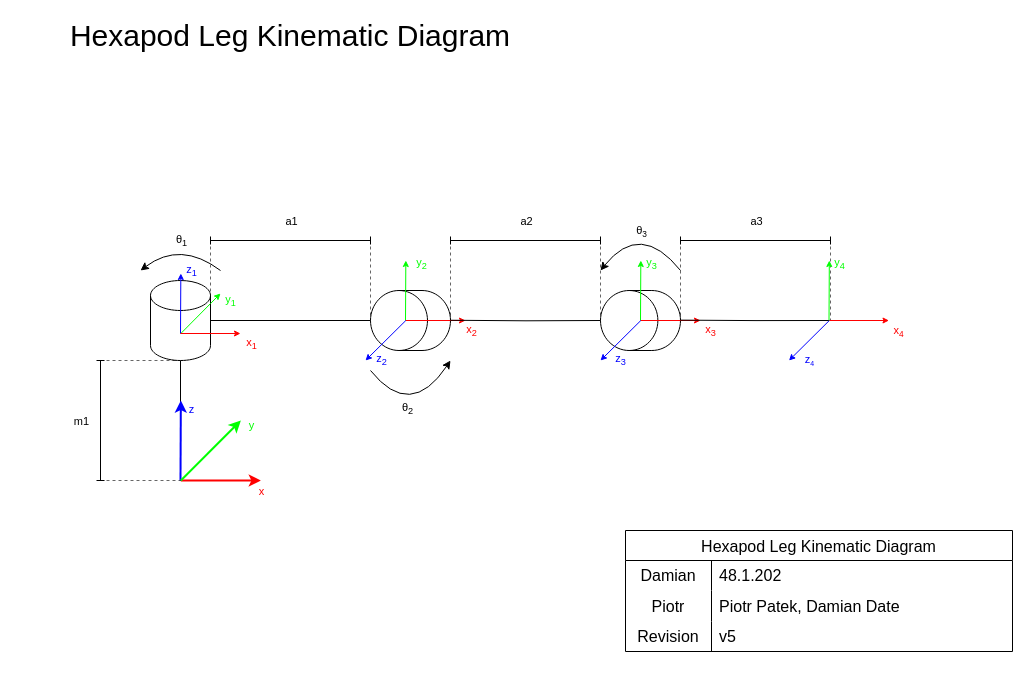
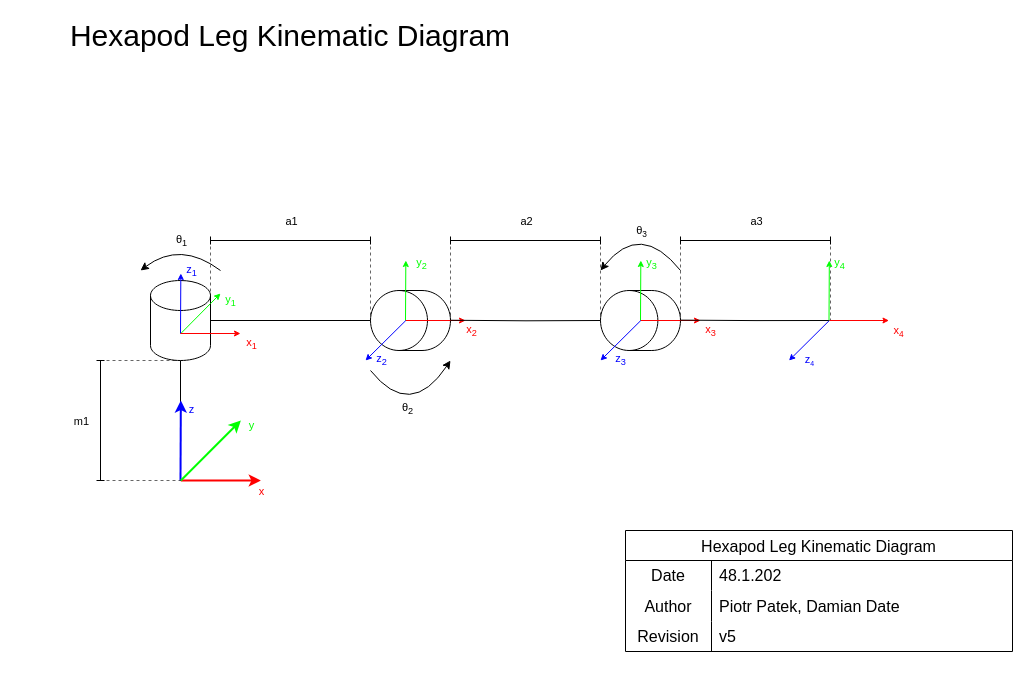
(669, 576) -> (669, 576)
(669, 607) -> (669, 607)
